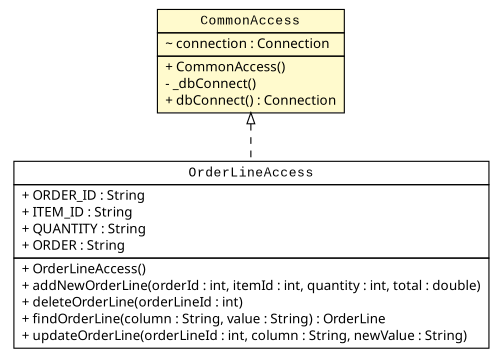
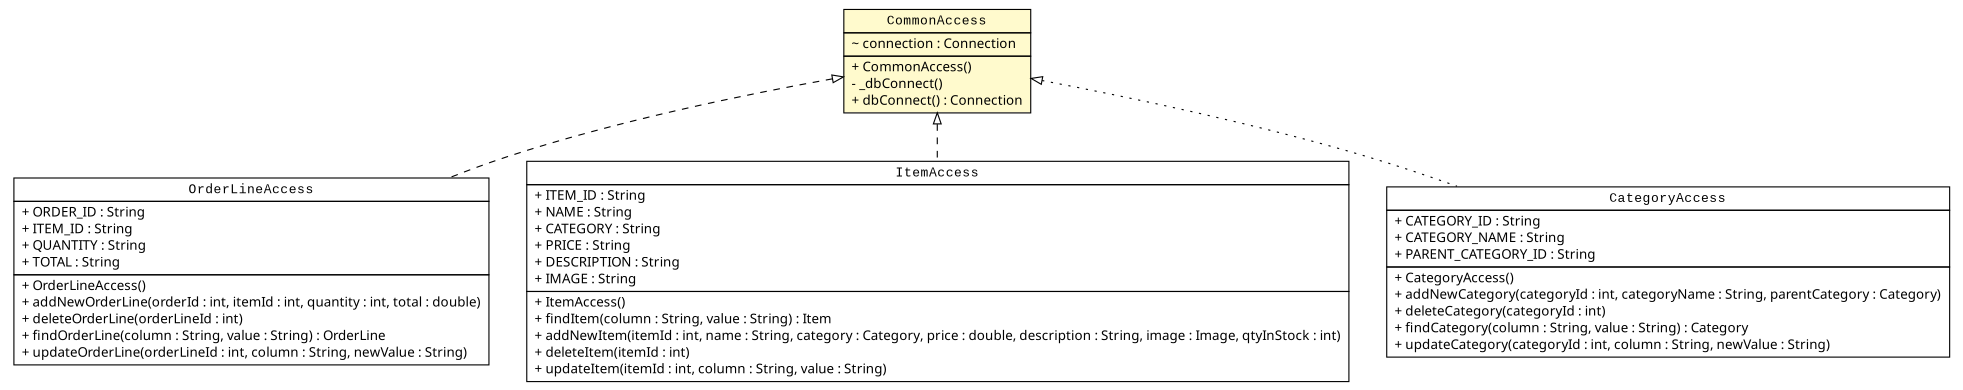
(74, 246) -> (71, 263)
none -> (937, 271)
none -> (1668, 271)
